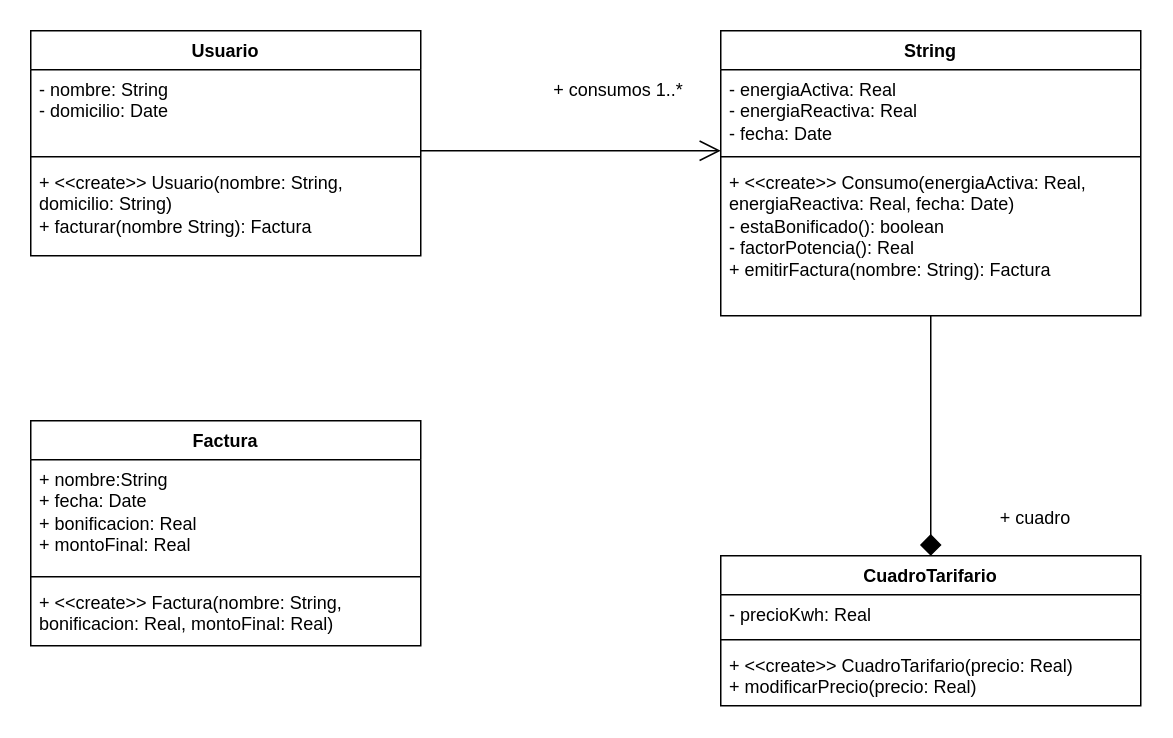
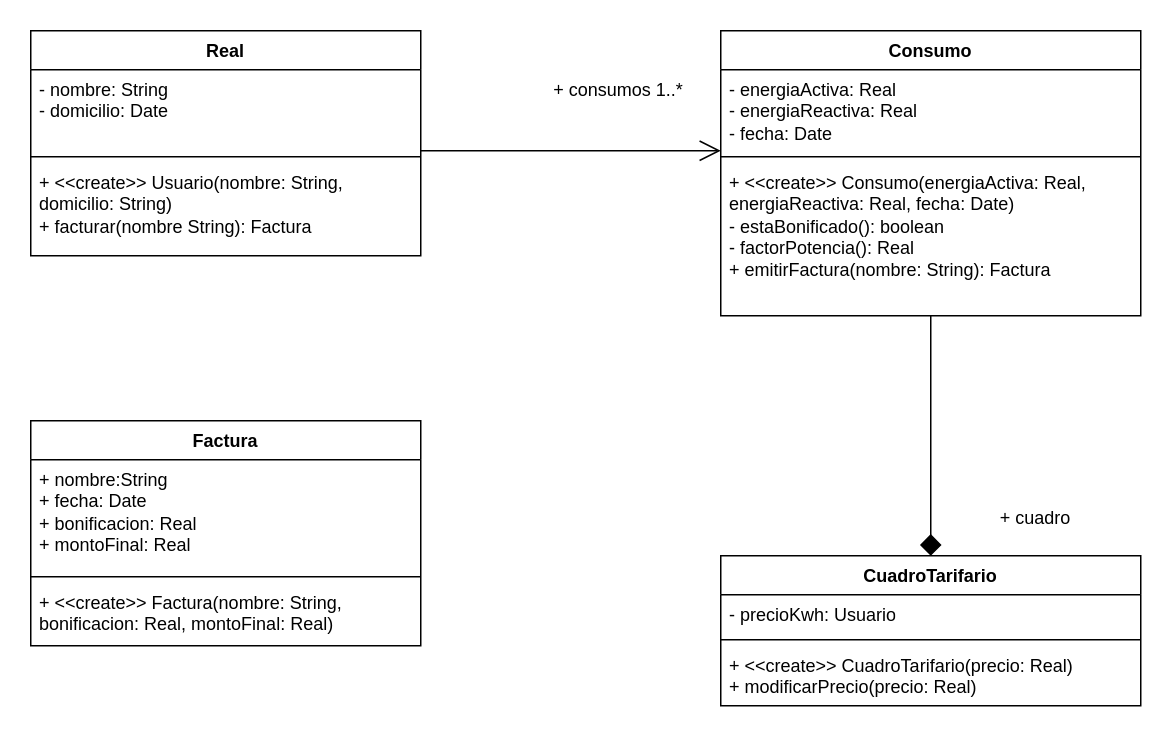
(226, 52) -> (226, 52)
(931, 52) -> (931, 52)
(804, 616) -> (819, 616)
